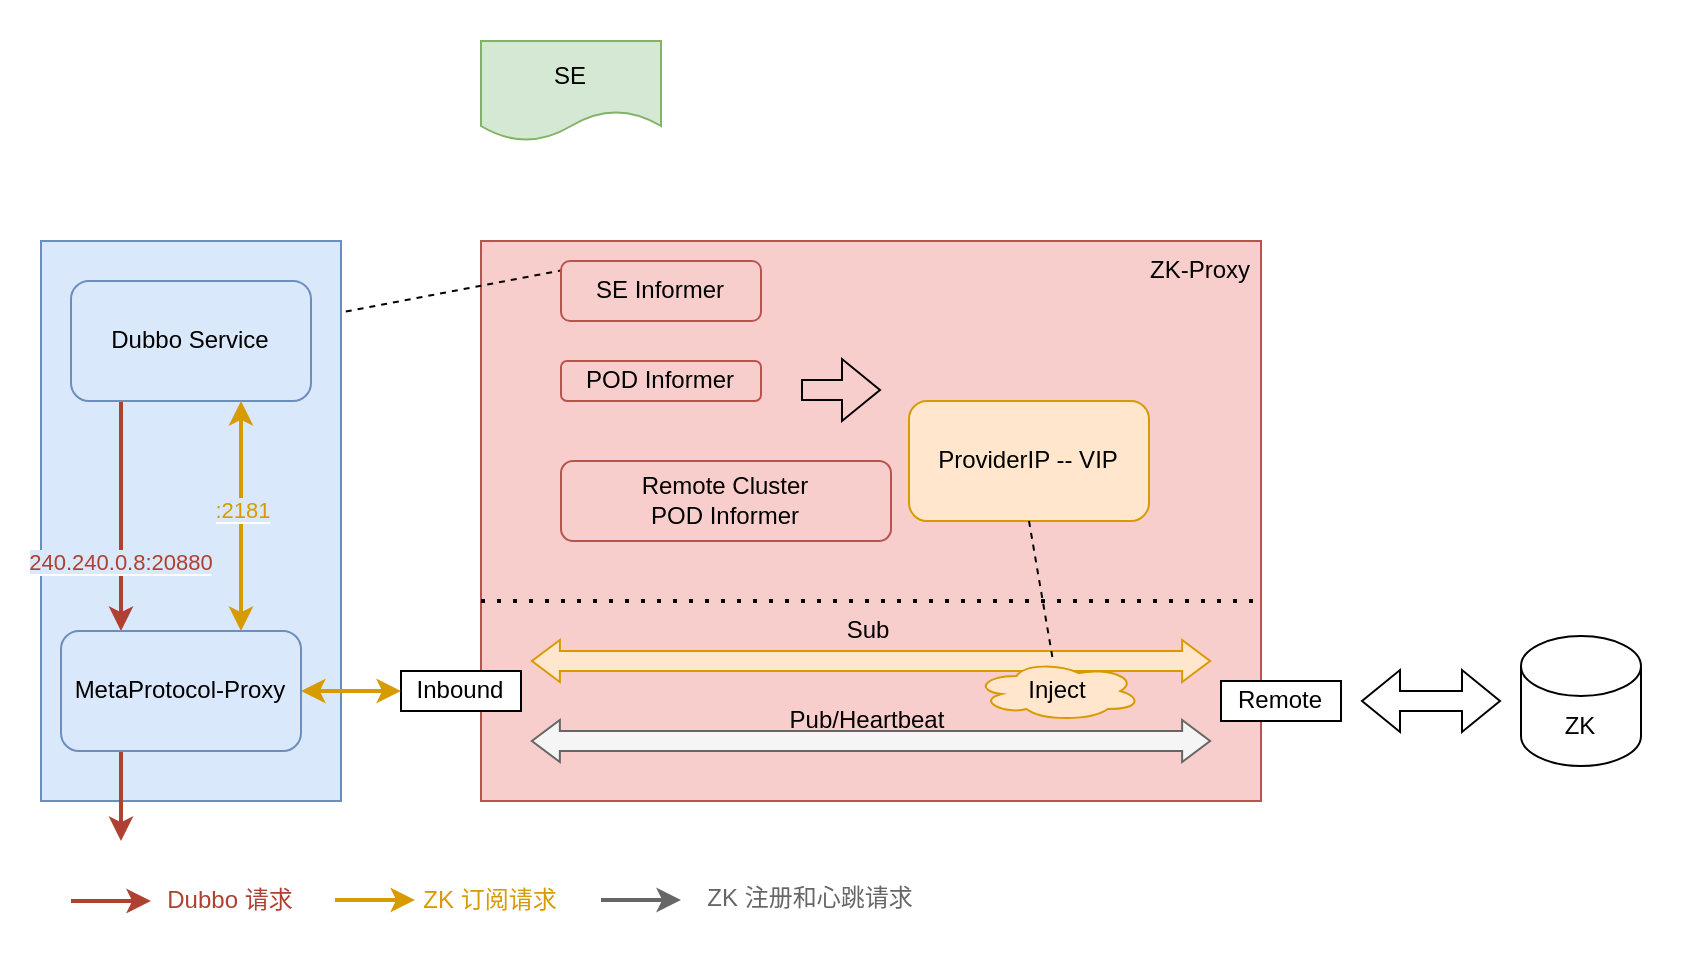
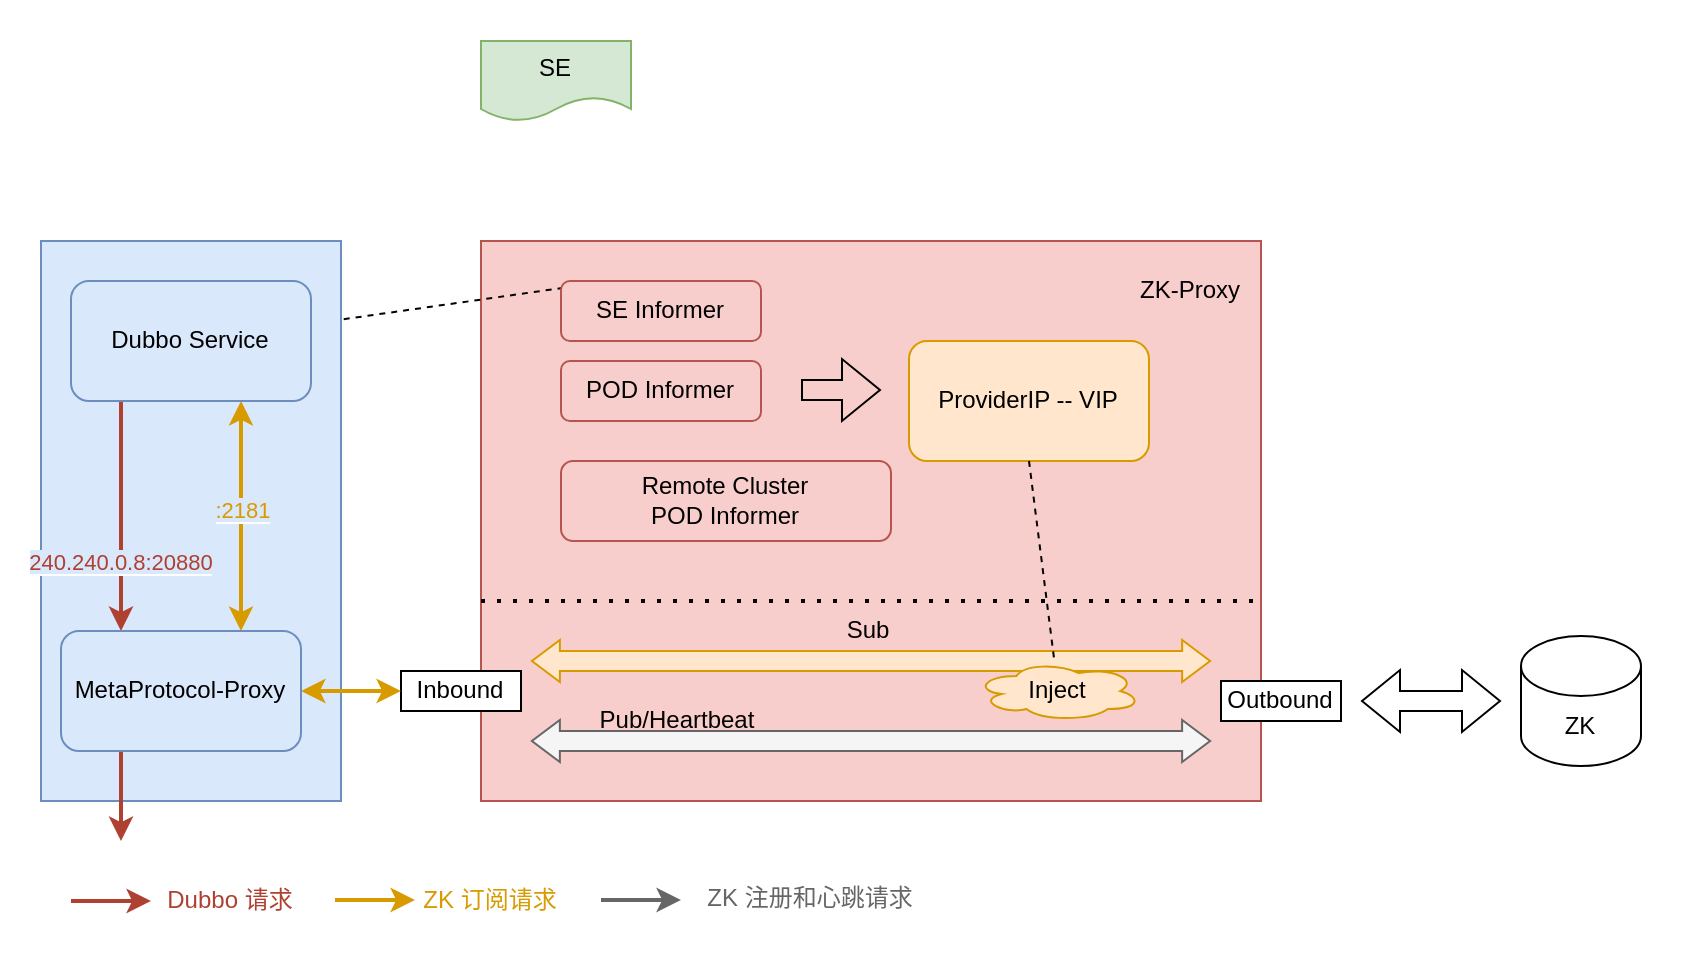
(571, 91) -> (556, 81)
(1201, 271) -> (1191, 291)
(661, 291) -> (661, 311)
(661, 381) -> (661, 391)
(1029, 461) -> (1029, 401)
(1281, 701) -> (1281, 701)
(868, 721) -> (678, 721)
